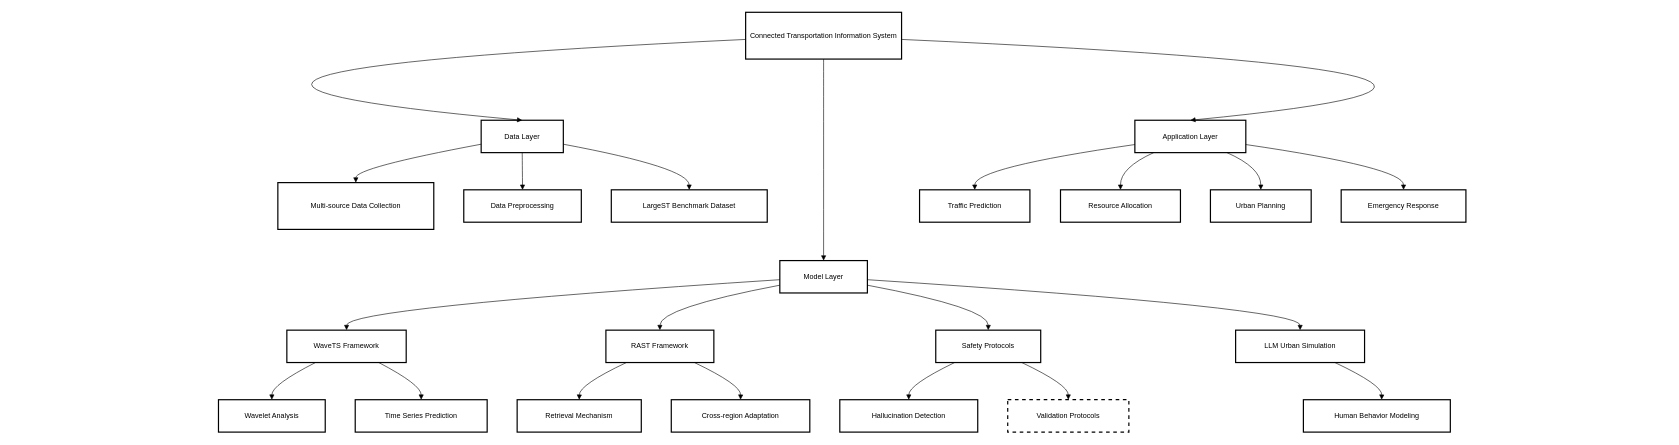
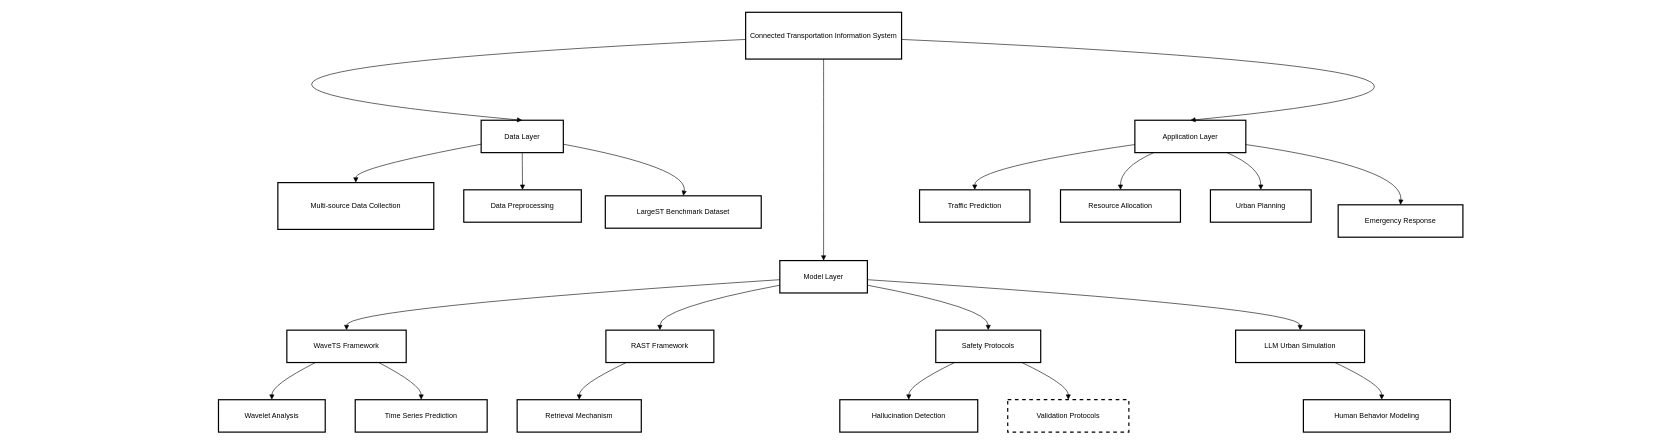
(689, 206) -> (683, 212)
(1404, 206) -> (1401, 221)
(721, 376) -> none
(740, 416) -> none
